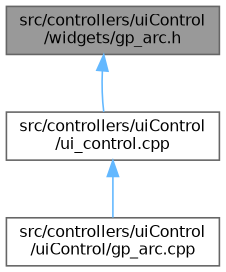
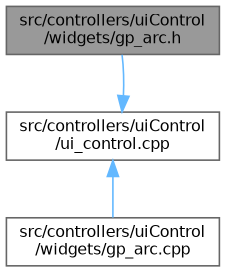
(102, 91) -> (124, 75)
(113, 242) -> (113, 242)
